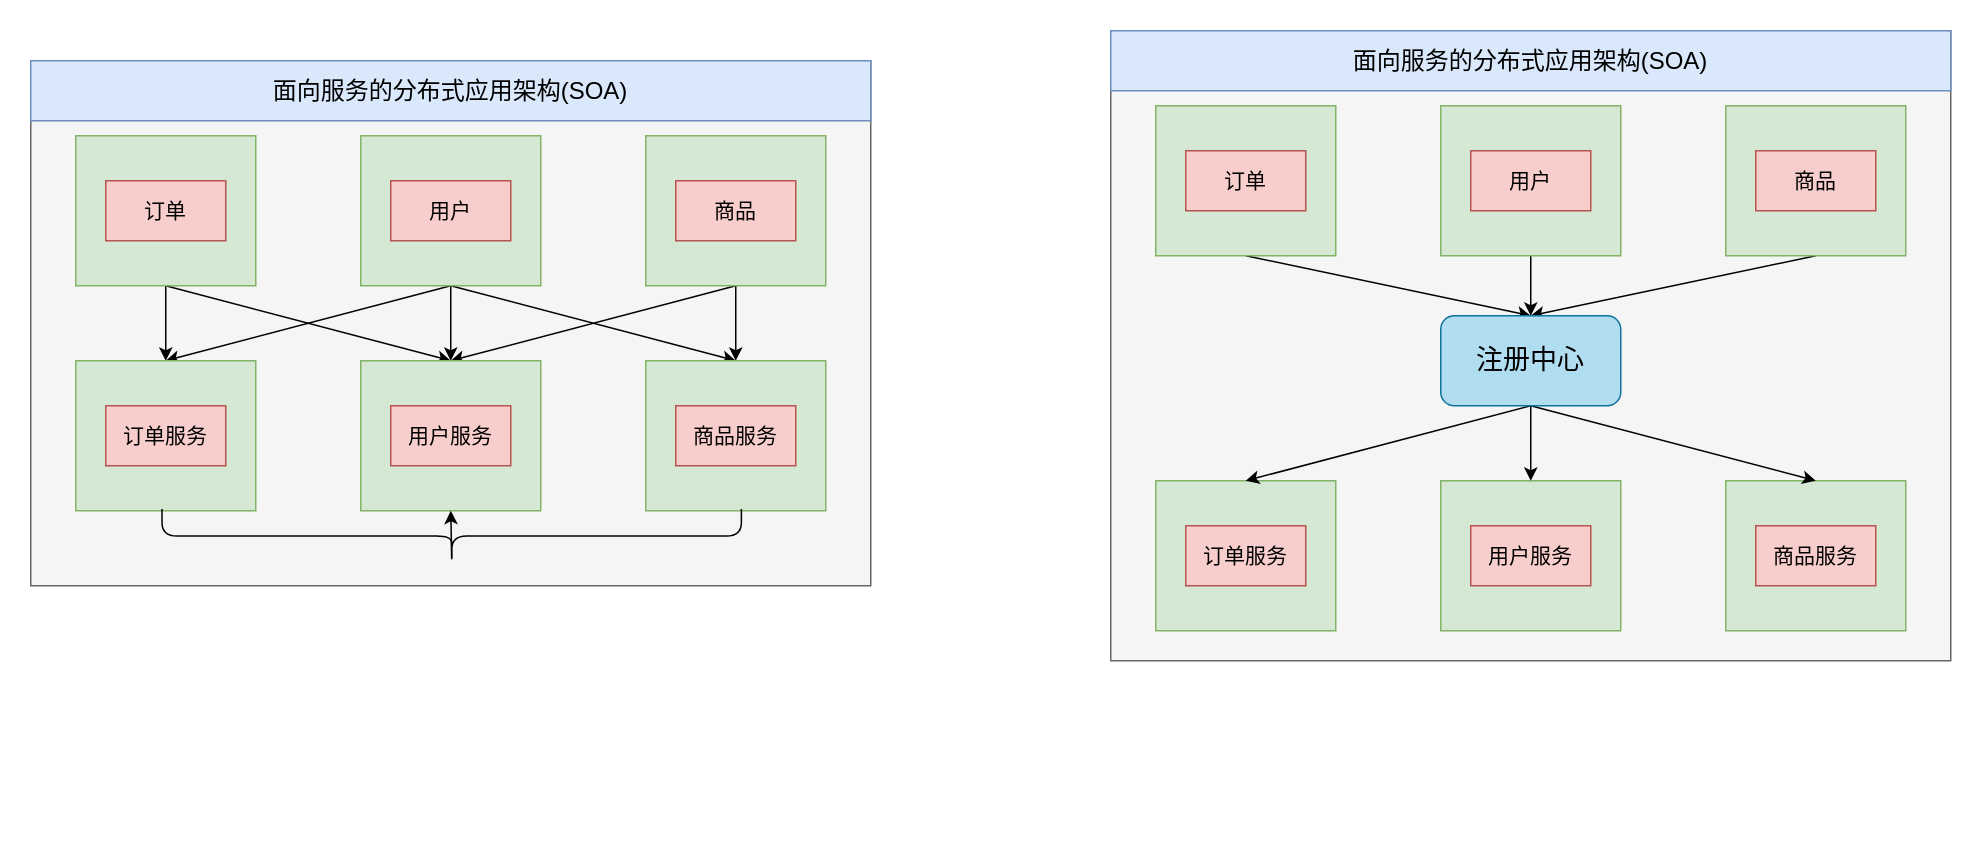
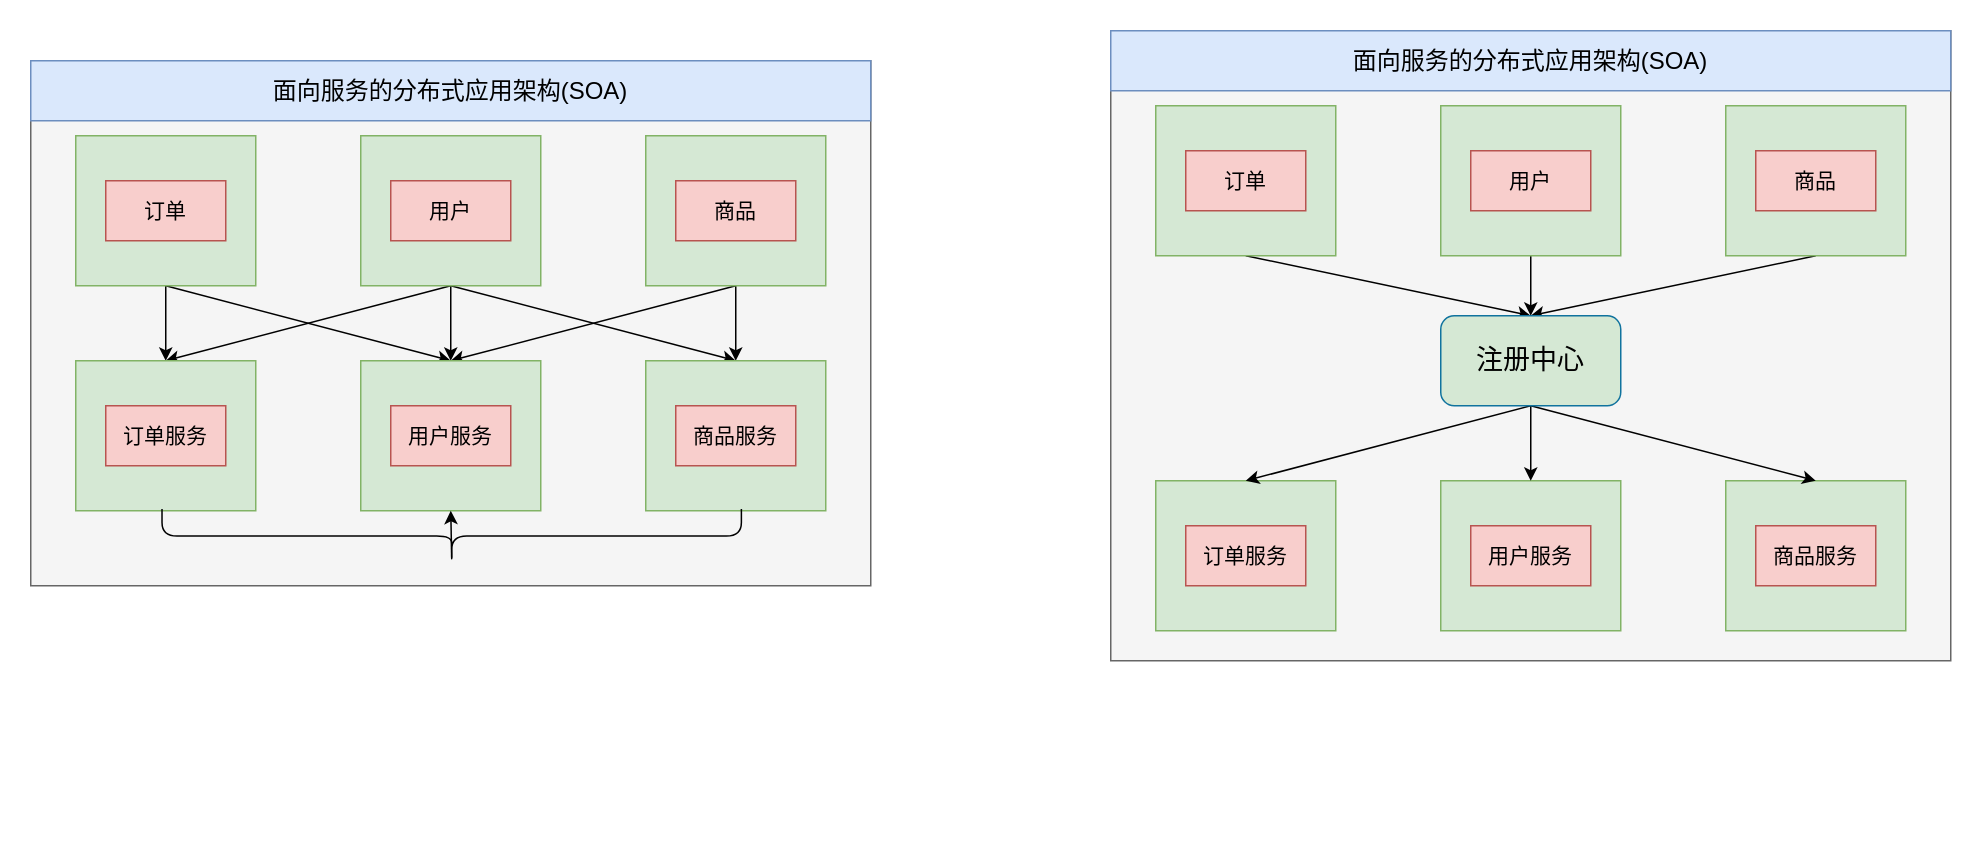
(1531, 361) -> (1531, 361)
